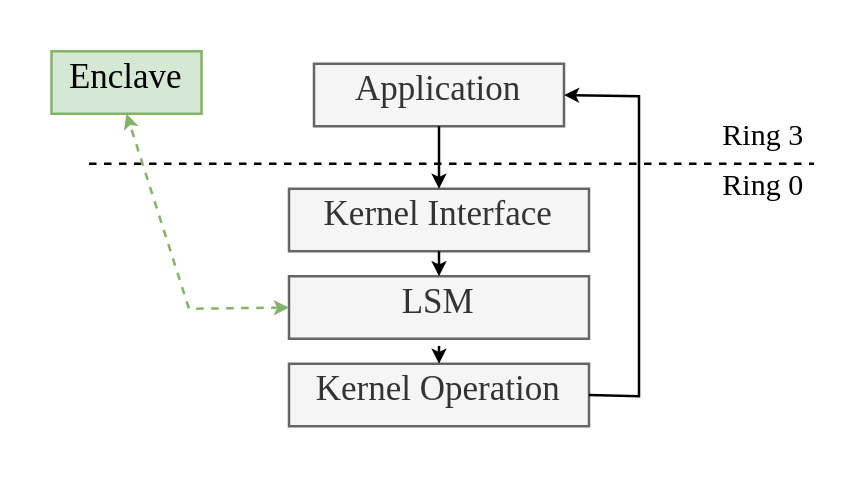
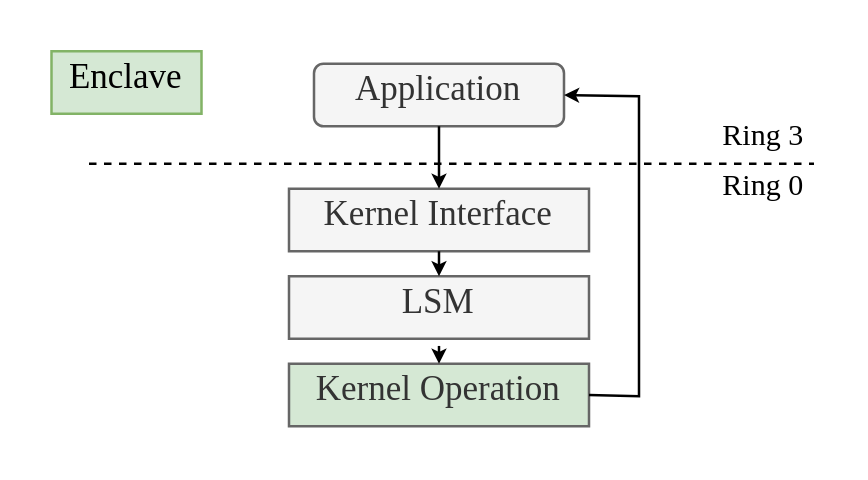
(439, 95) -> (439, 95)
(181, 285) -> none
(439, 395) -> (439, 395)
